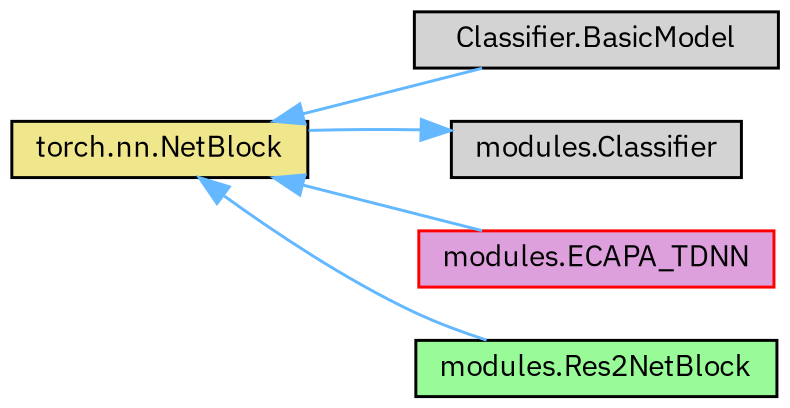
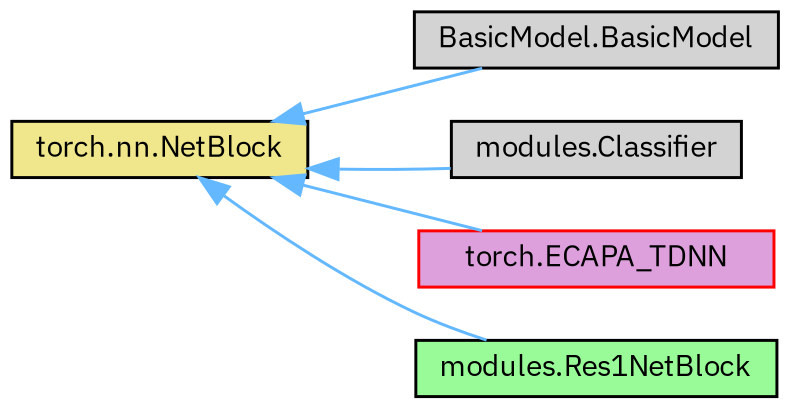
(596, 40) -> (596, 40)
(364, 130) -> (395, 169)
(596, 259) -> (596, 259)
(596, 368) -> (596, 368)
